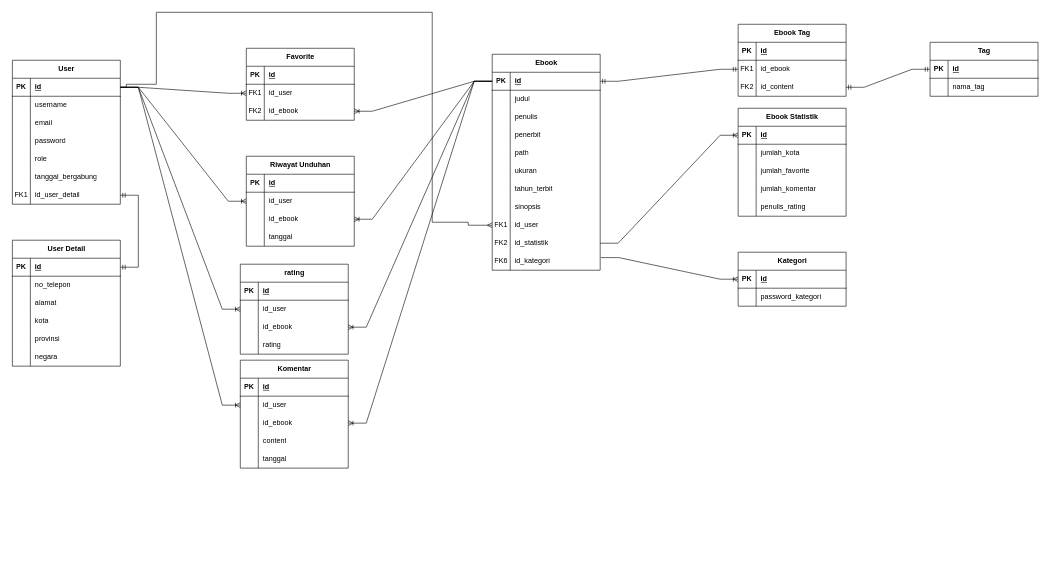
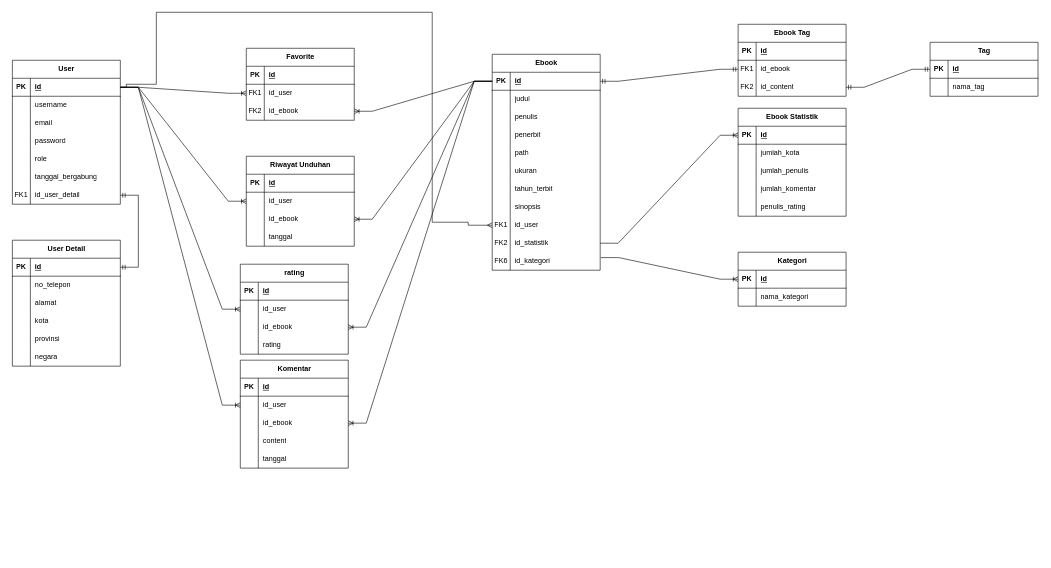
(789, 171) -> (787, 171)
(794, 297) -> (786, 297)
